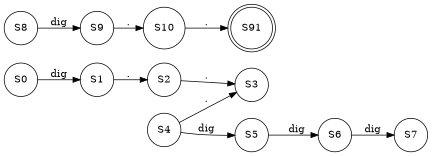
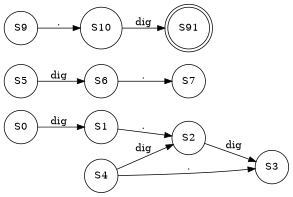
(206, 23) -> (144, 23)
(21, 28) -> none
(206, 76) -> (234, 146)
(373, 130) -> (144, 76)
(204, 135) -> (142, 158)
